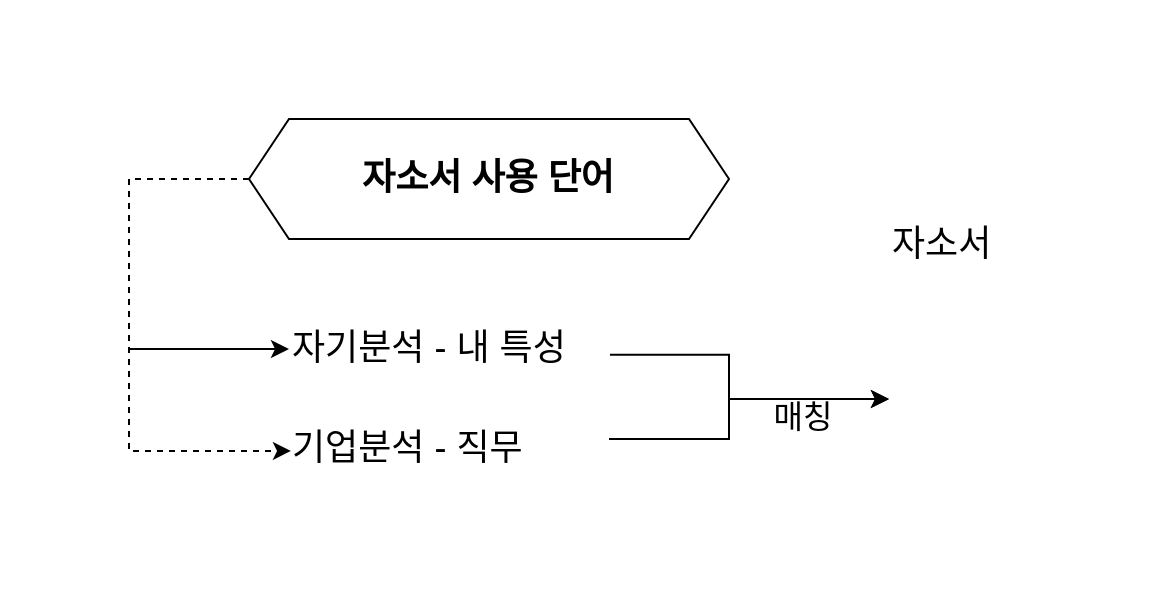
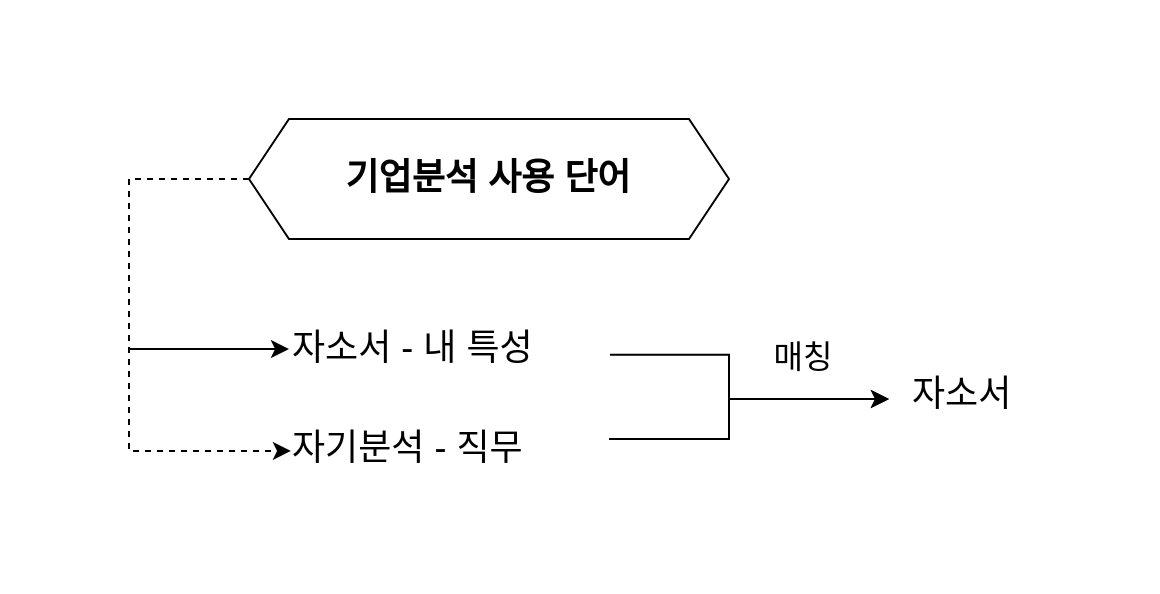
(489, 179) -> (489, 179)
(959, 245) -> (979, 395)
(445, 349) -> (427, 349)
(803, 417) -> (803, 357)
(422, 449) -> (422, 449)
